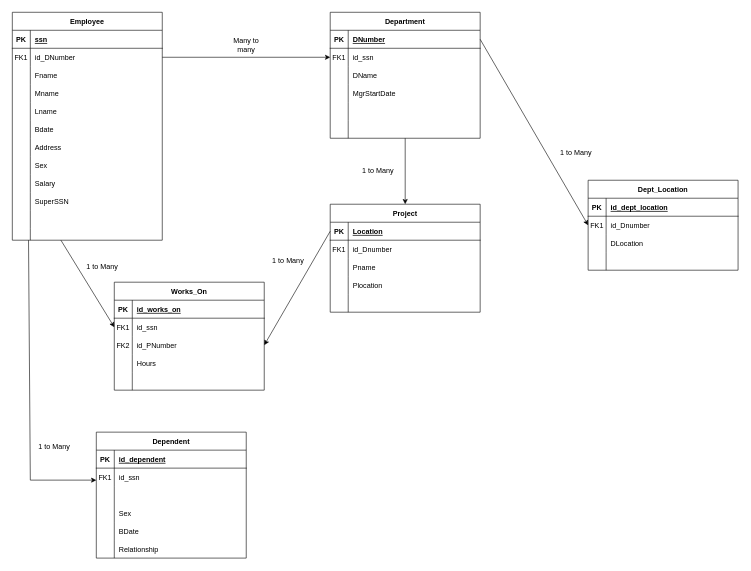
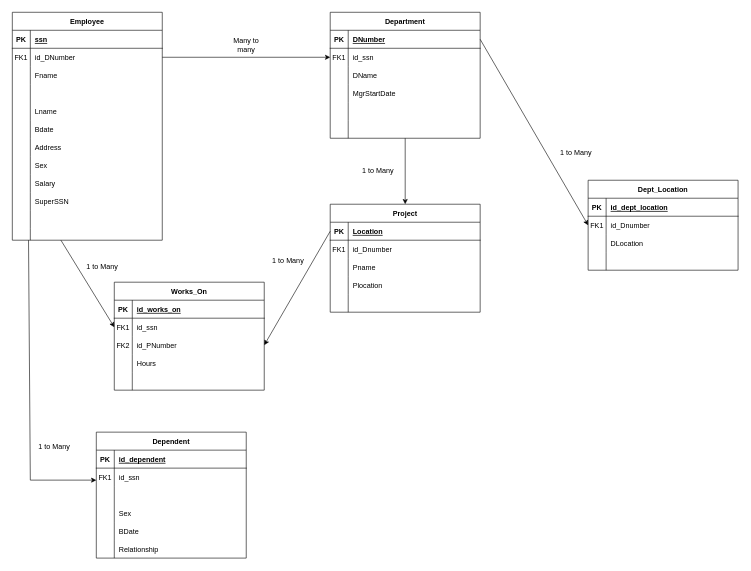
(96, 93) -> none
